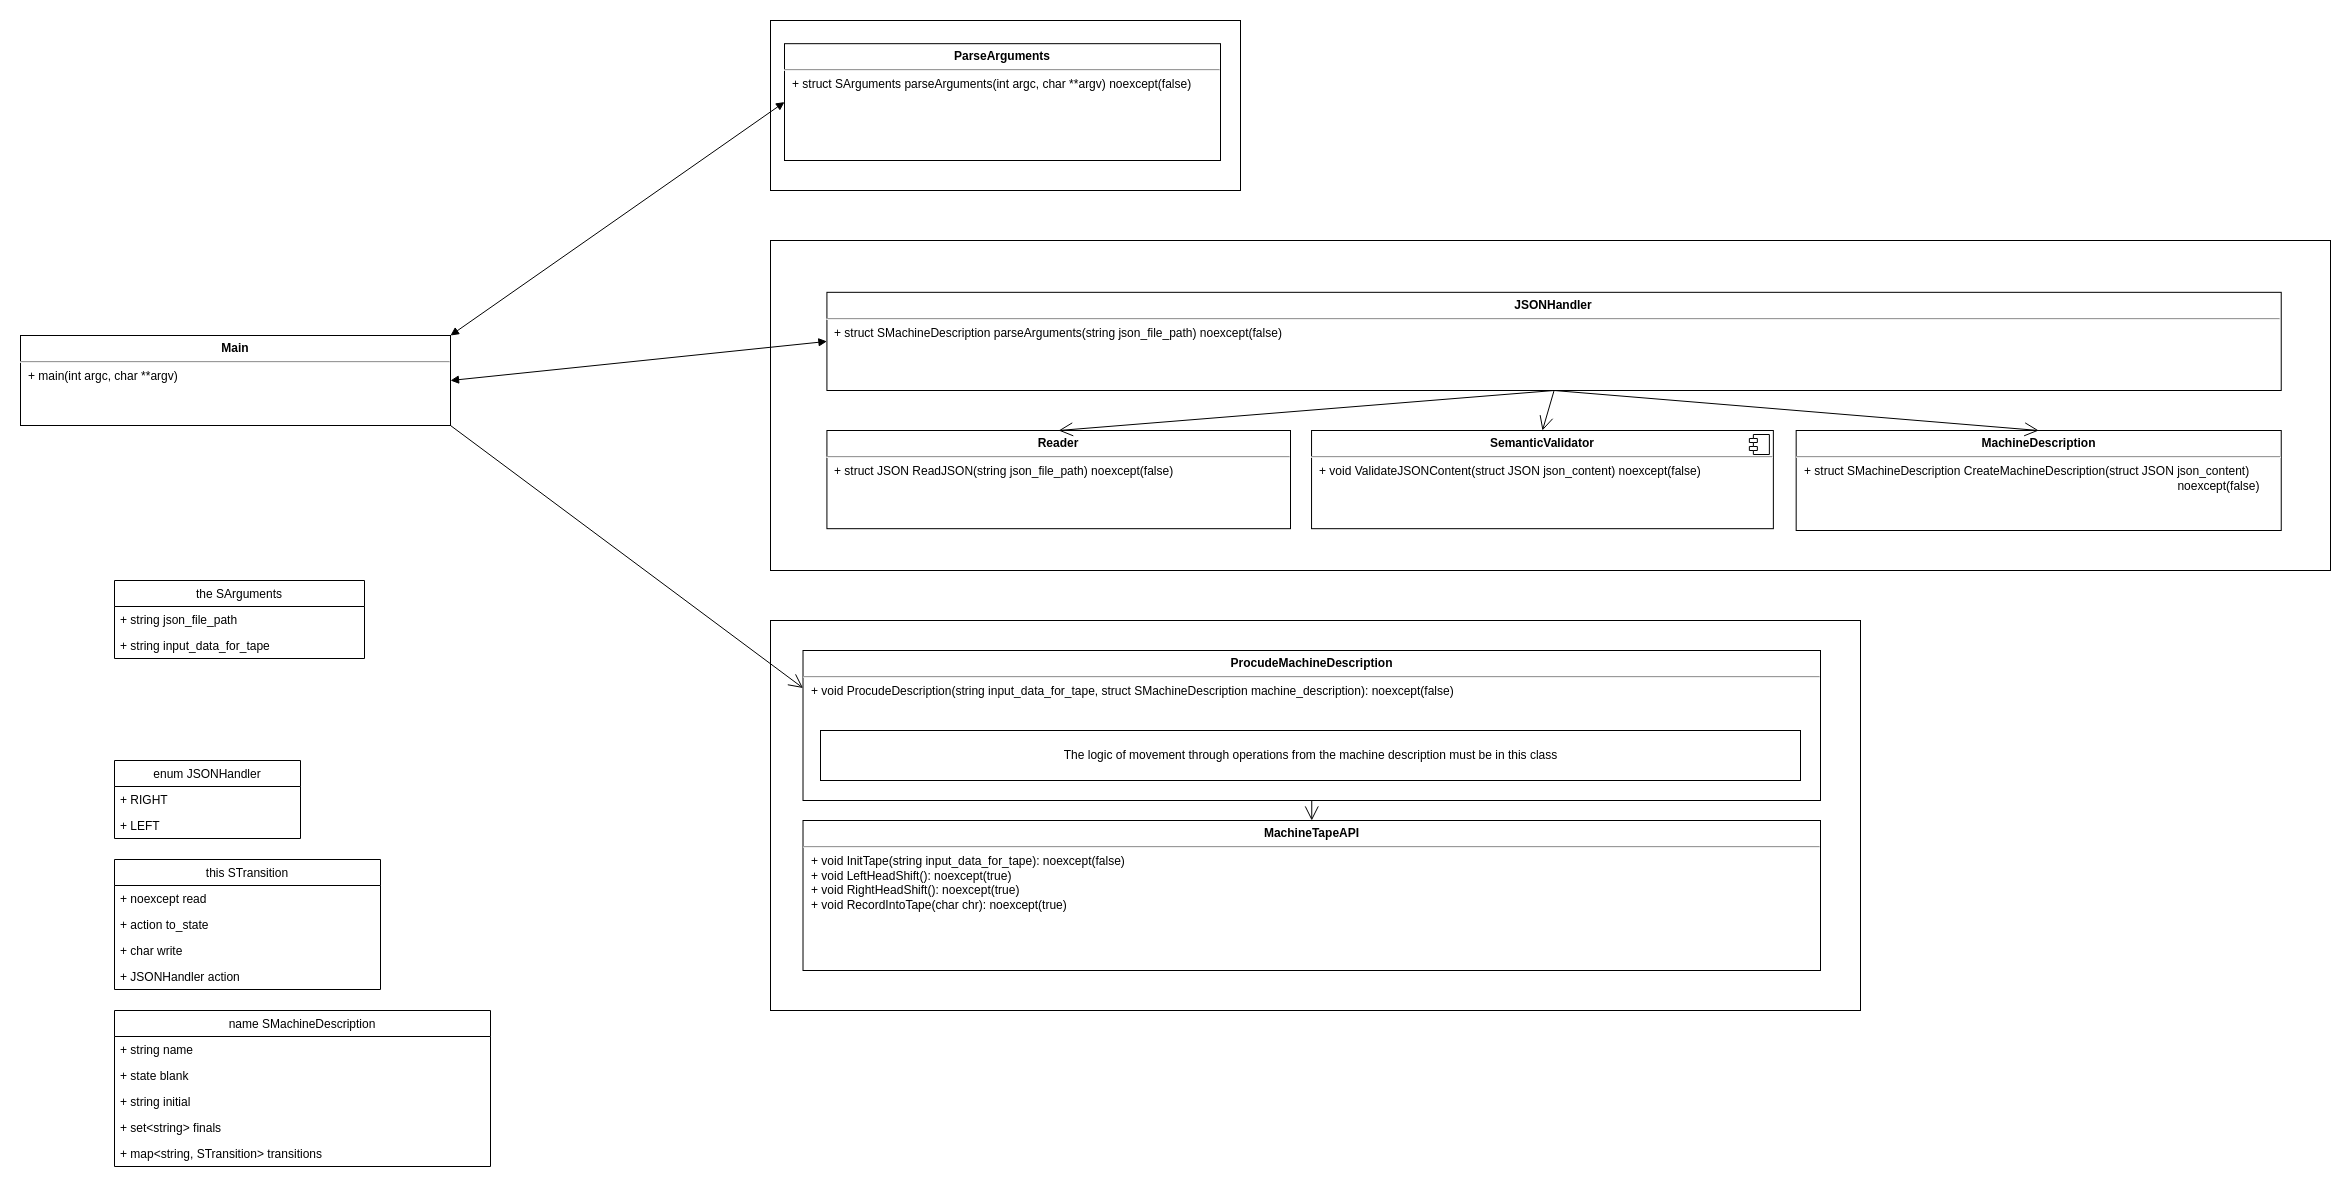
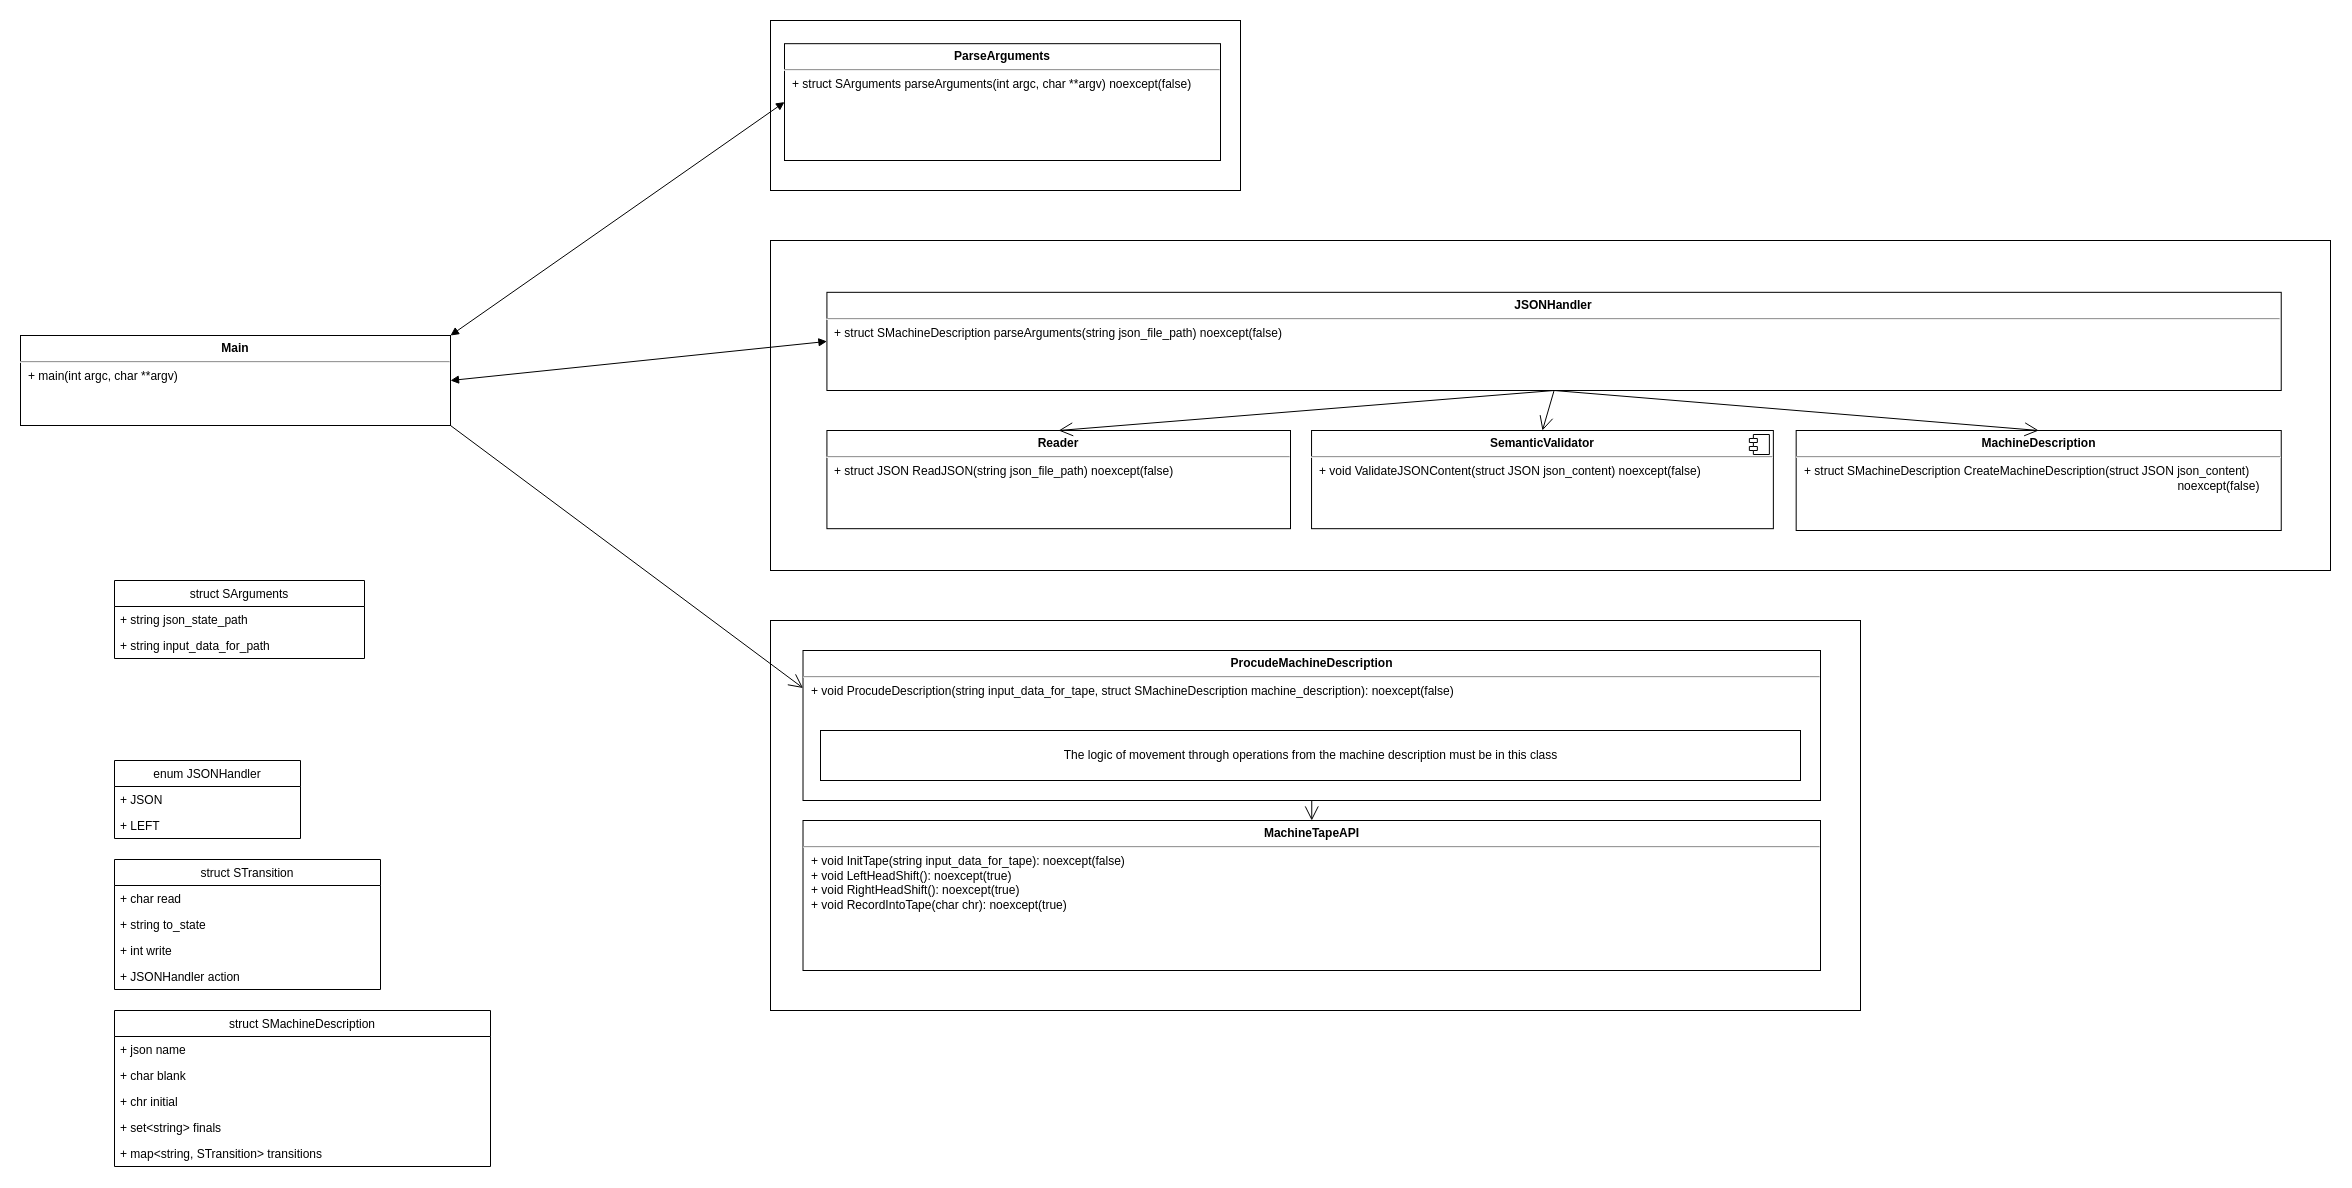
(239, 594) -> (239, 594)
(189, 620) -> (196, 620)
(208, 646) -> (208, 646)
(142, 800) -> (139, 800)
(247, 873) -> (247, 873)
(167, 899) -> (154, 899)
(172, 925) -> (172, 925)
(156, 951) -> (151, 951)
(302, 1024) -> (302, 1024)
(159, 1050) -> (154, 1050)
(159, 1076) -> (156, 1076)
(163, 1102) -> (154, 1102)
